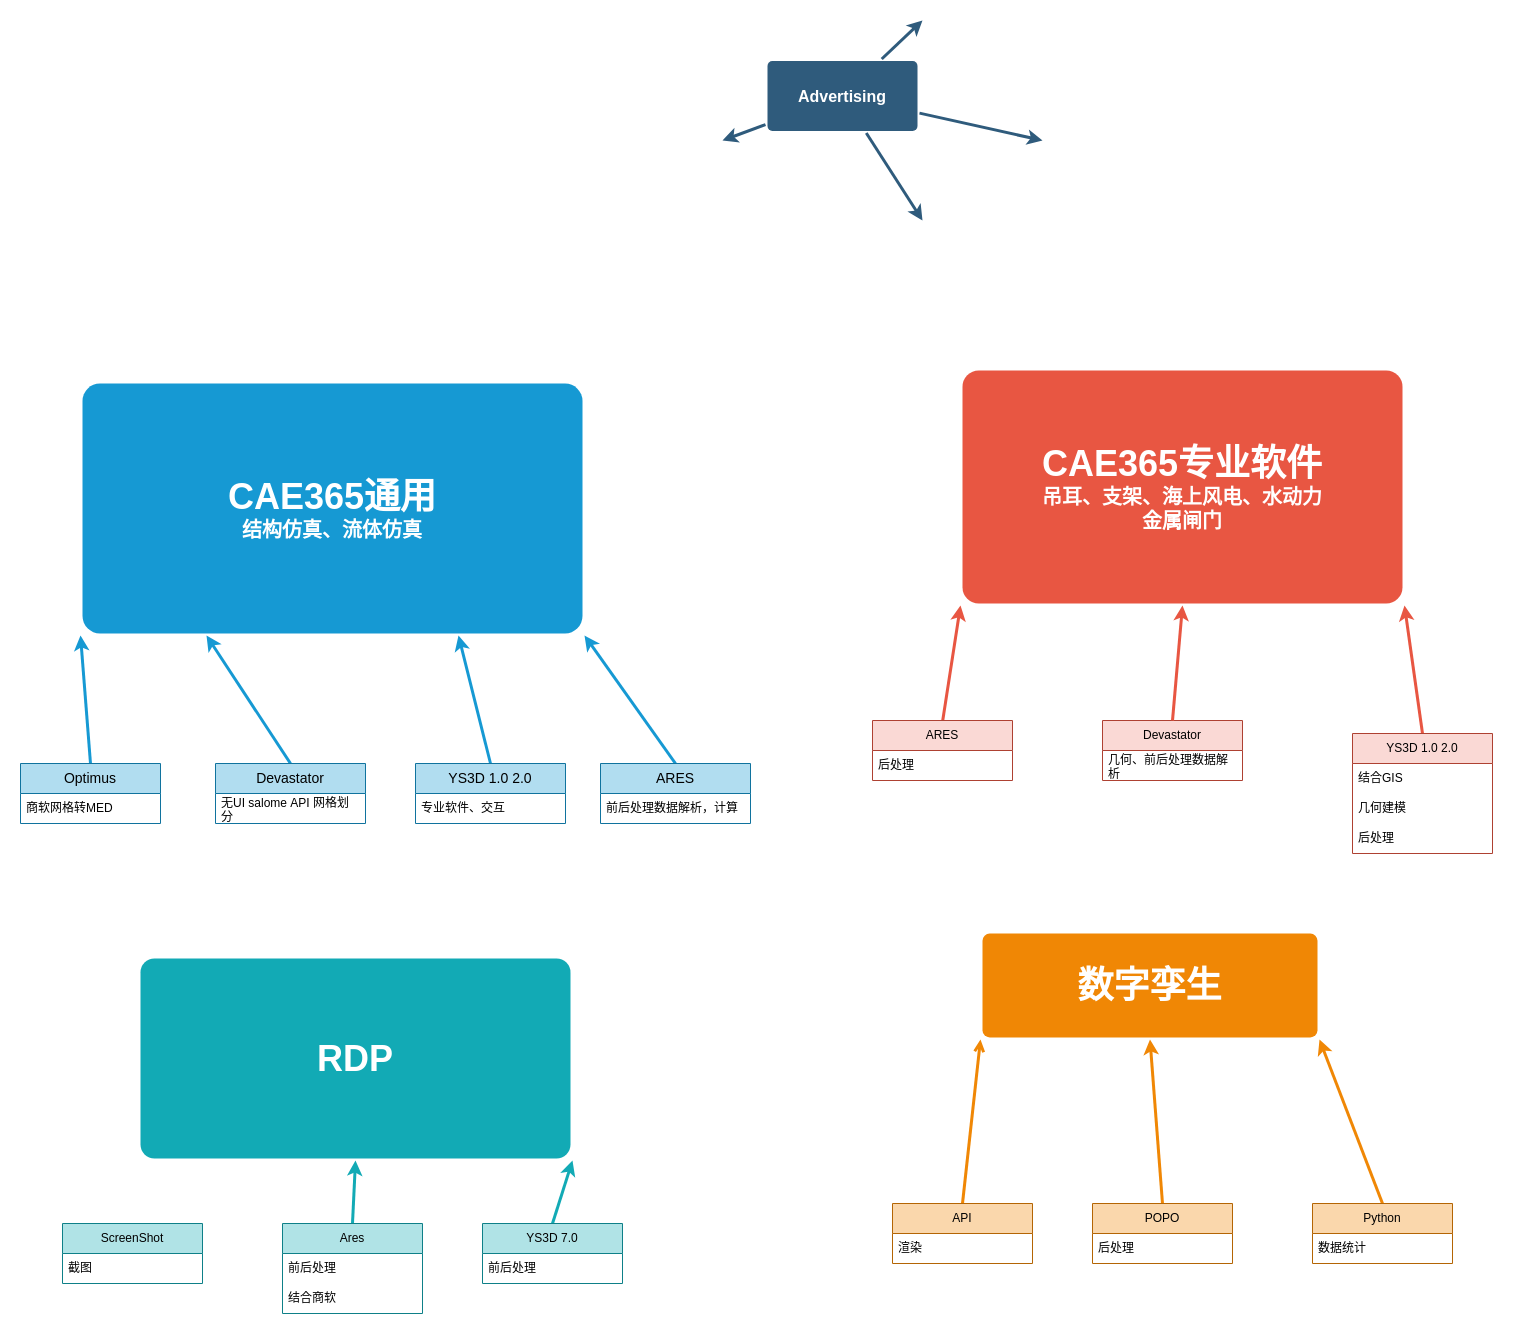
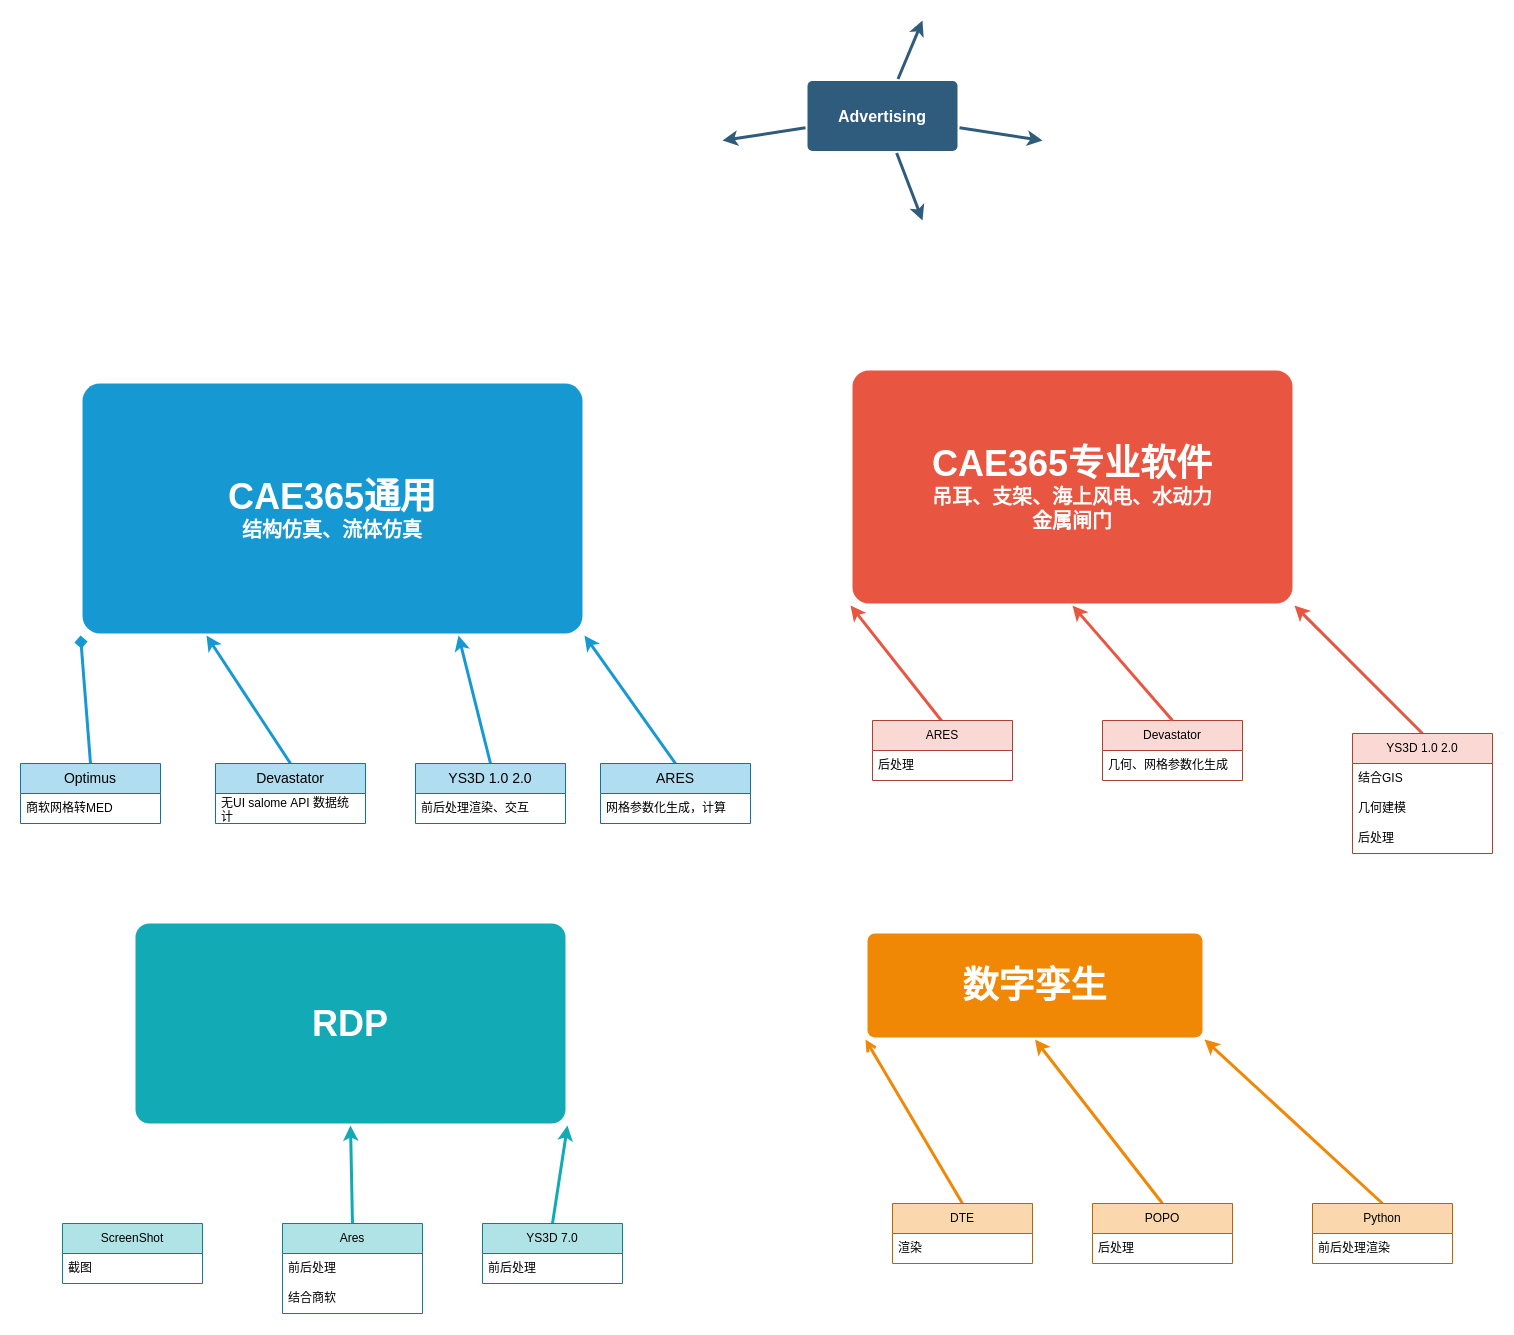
(843, 96) -> (883, 116)
(1183, 487) -> (1073, 487)
(81, 648) -> (81, 648)
(1174, 766) -> (1169, 766)
(292, 809) -> (292, 809)
(464, 809) -> (476, 809)
(673, 809) -> (667, 809)
(1150, 986) -> (1035, 986)
(356, 1059) -> (351, 1024)
(963, 1219) -> (963, 1219)
(1343, 1249) -> (1355, 1249)
